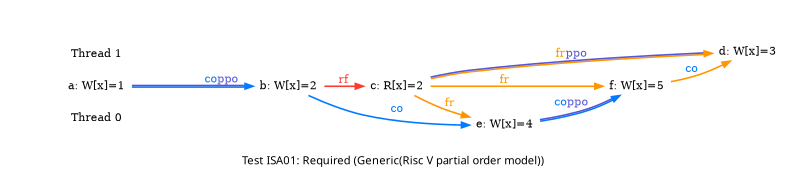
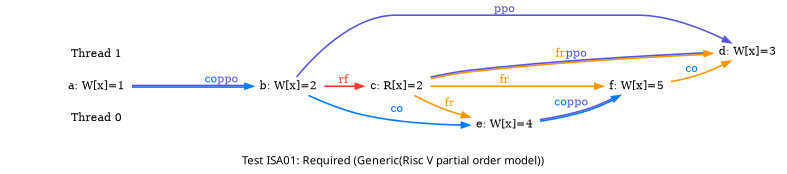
none -> (501, 15)
